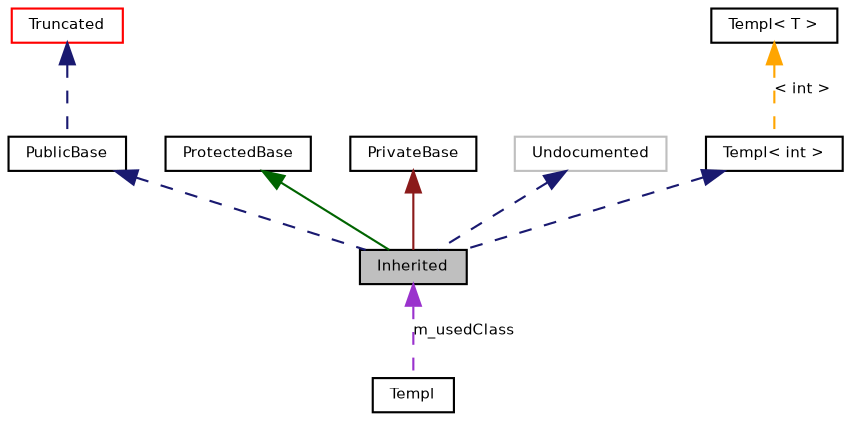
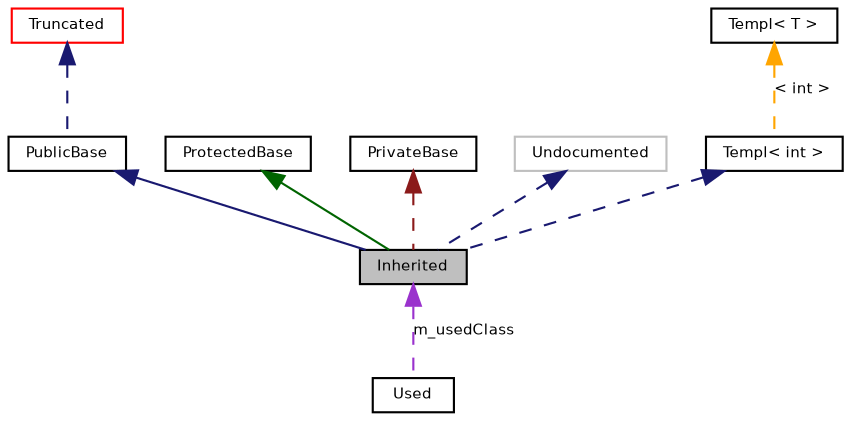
(251, 214) -> (251, 214)
(413, 221) -> (413, 221)
(413, 395) -> (413, 395)
